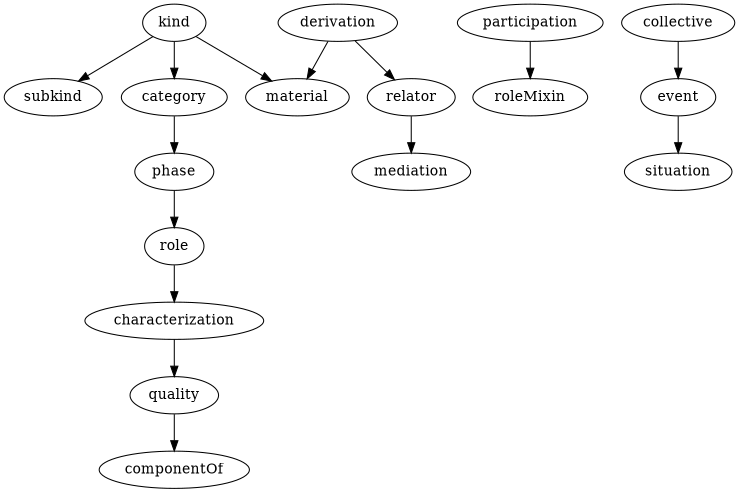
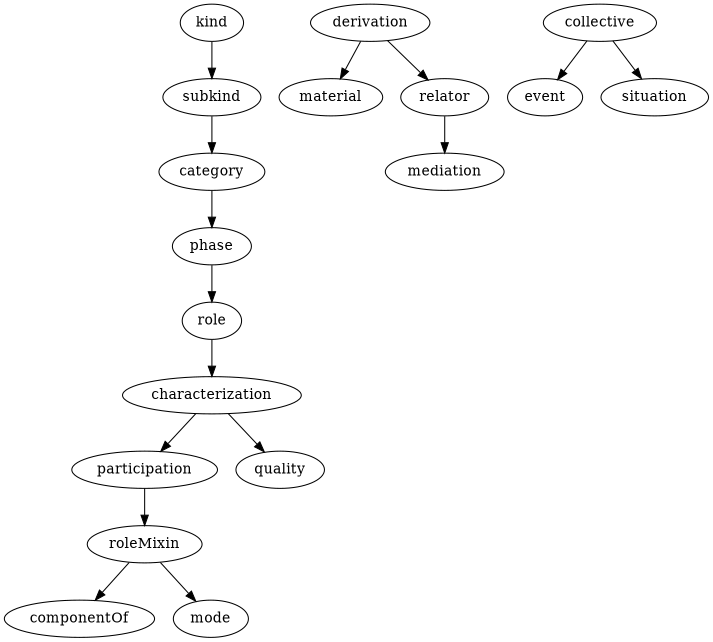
(174, 55) -> (212, 129)
(229, 56) -> none
(678, 129) -> (624, 56)
(174, 427) -> (116, 577)
none -> (182, 429)
none -> (211, 619)
